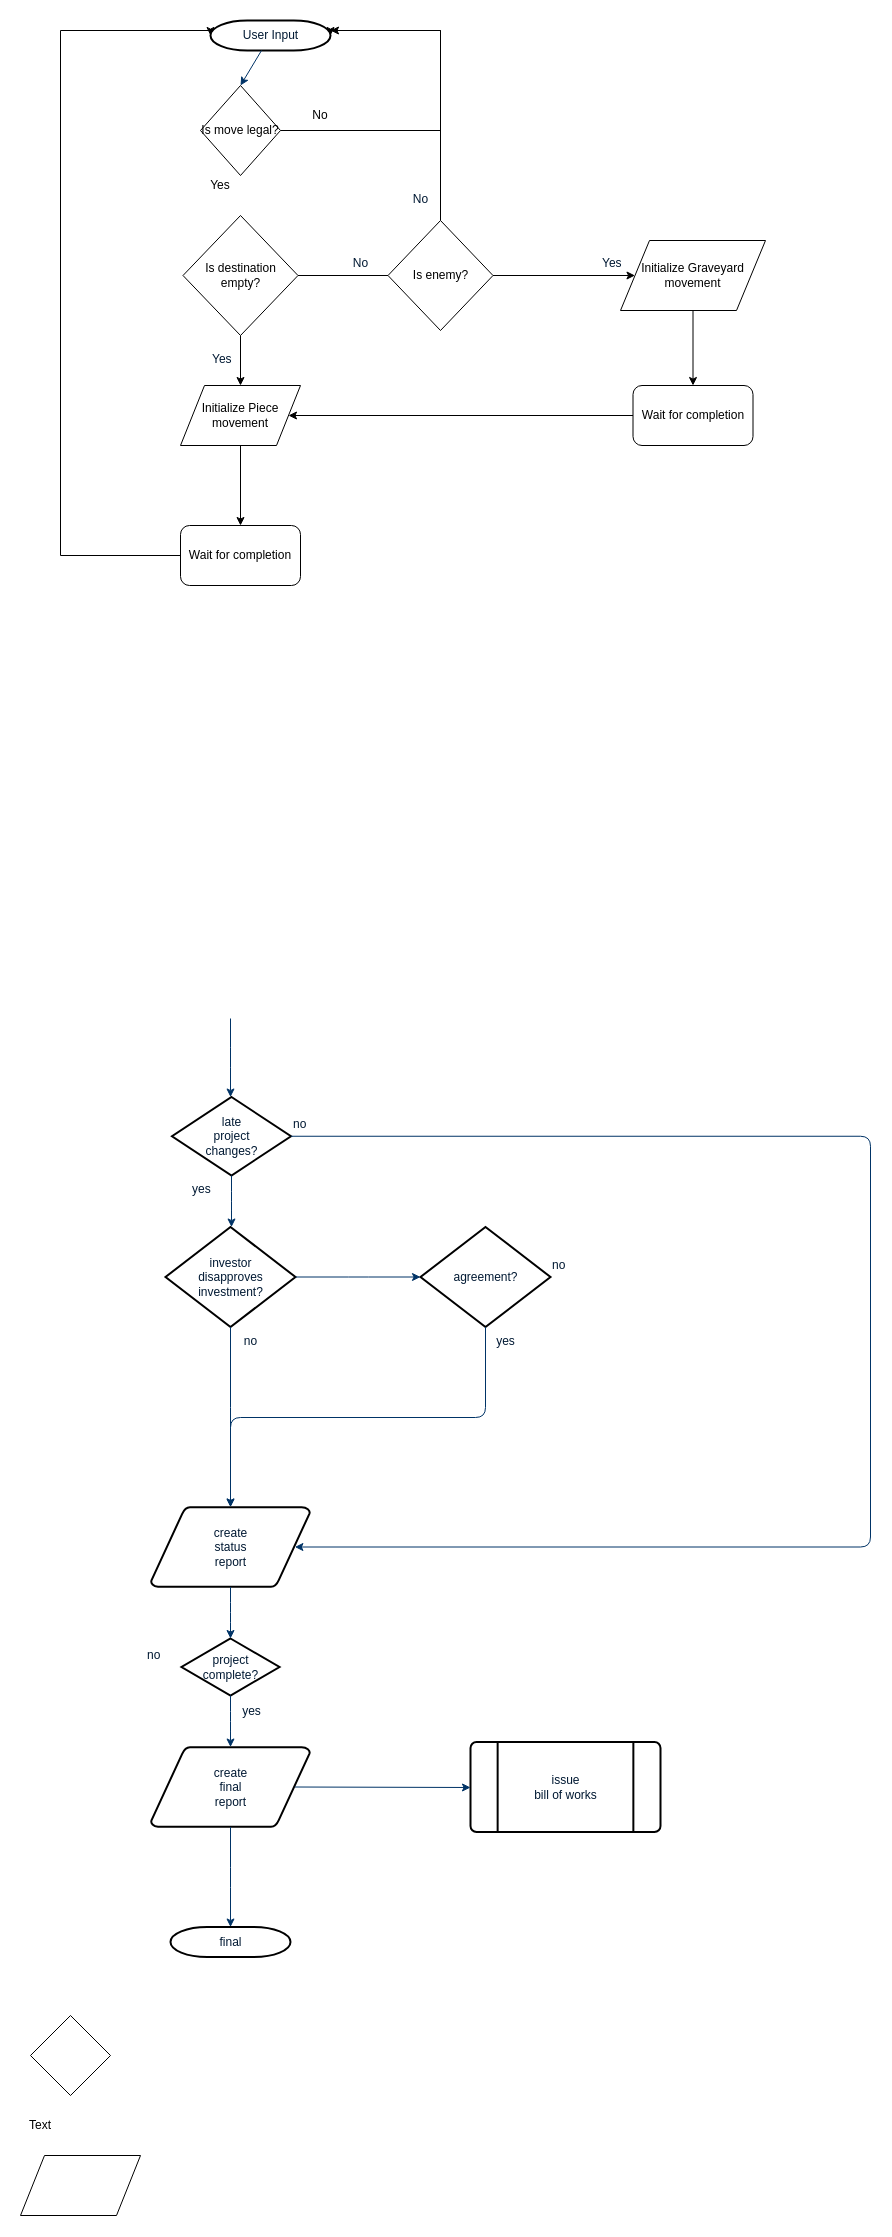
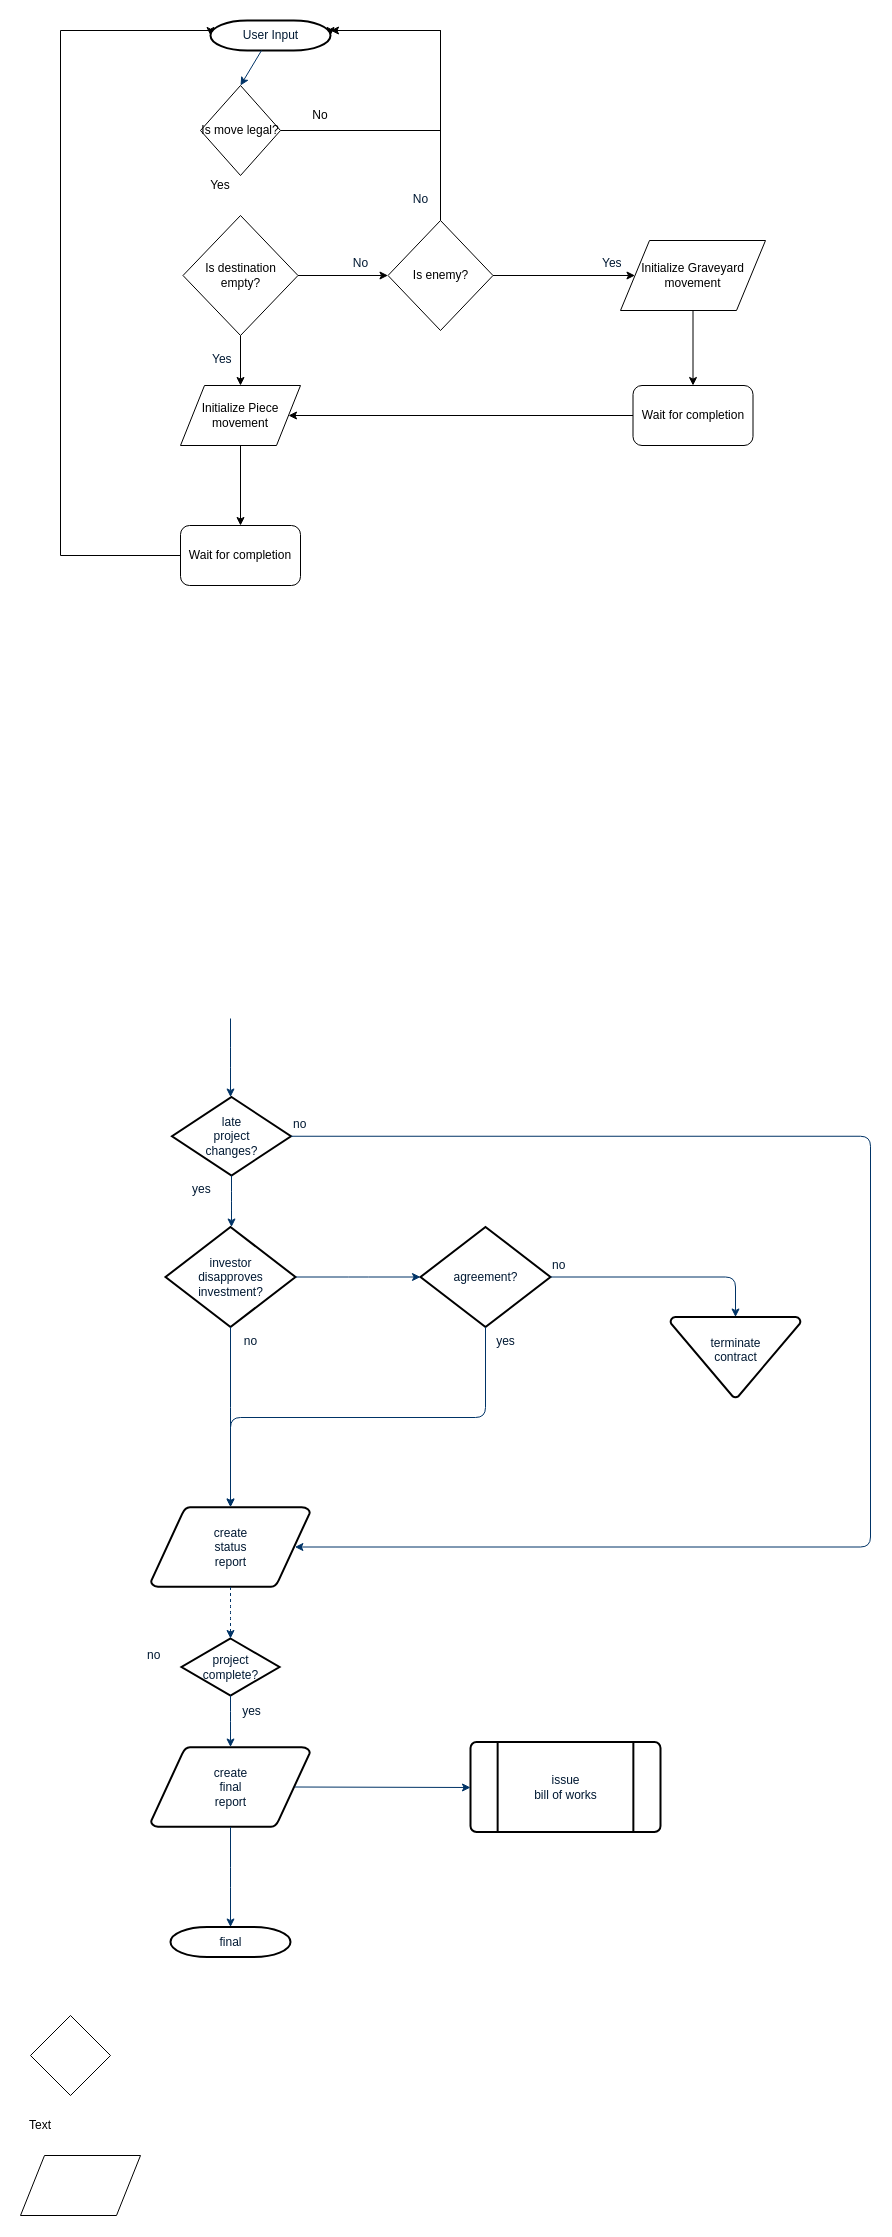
(383, 276) -> (380, 276)
none -> (655, 1277)
none -> (736, 1357)
(231, 1604) -> (231, 1604)
